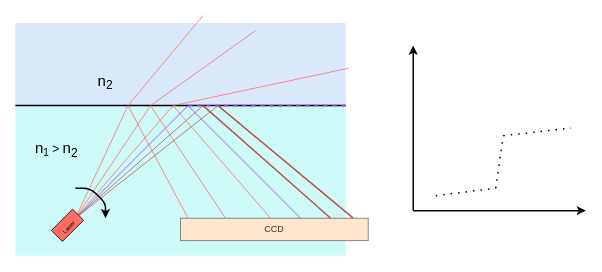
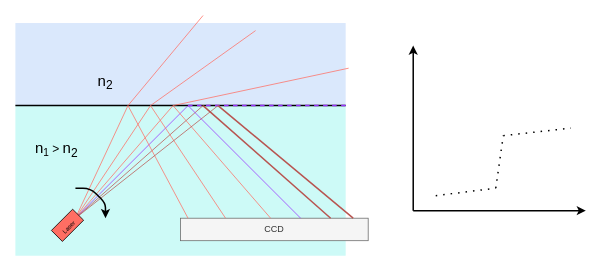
(274, 229) -> (274, 229)
